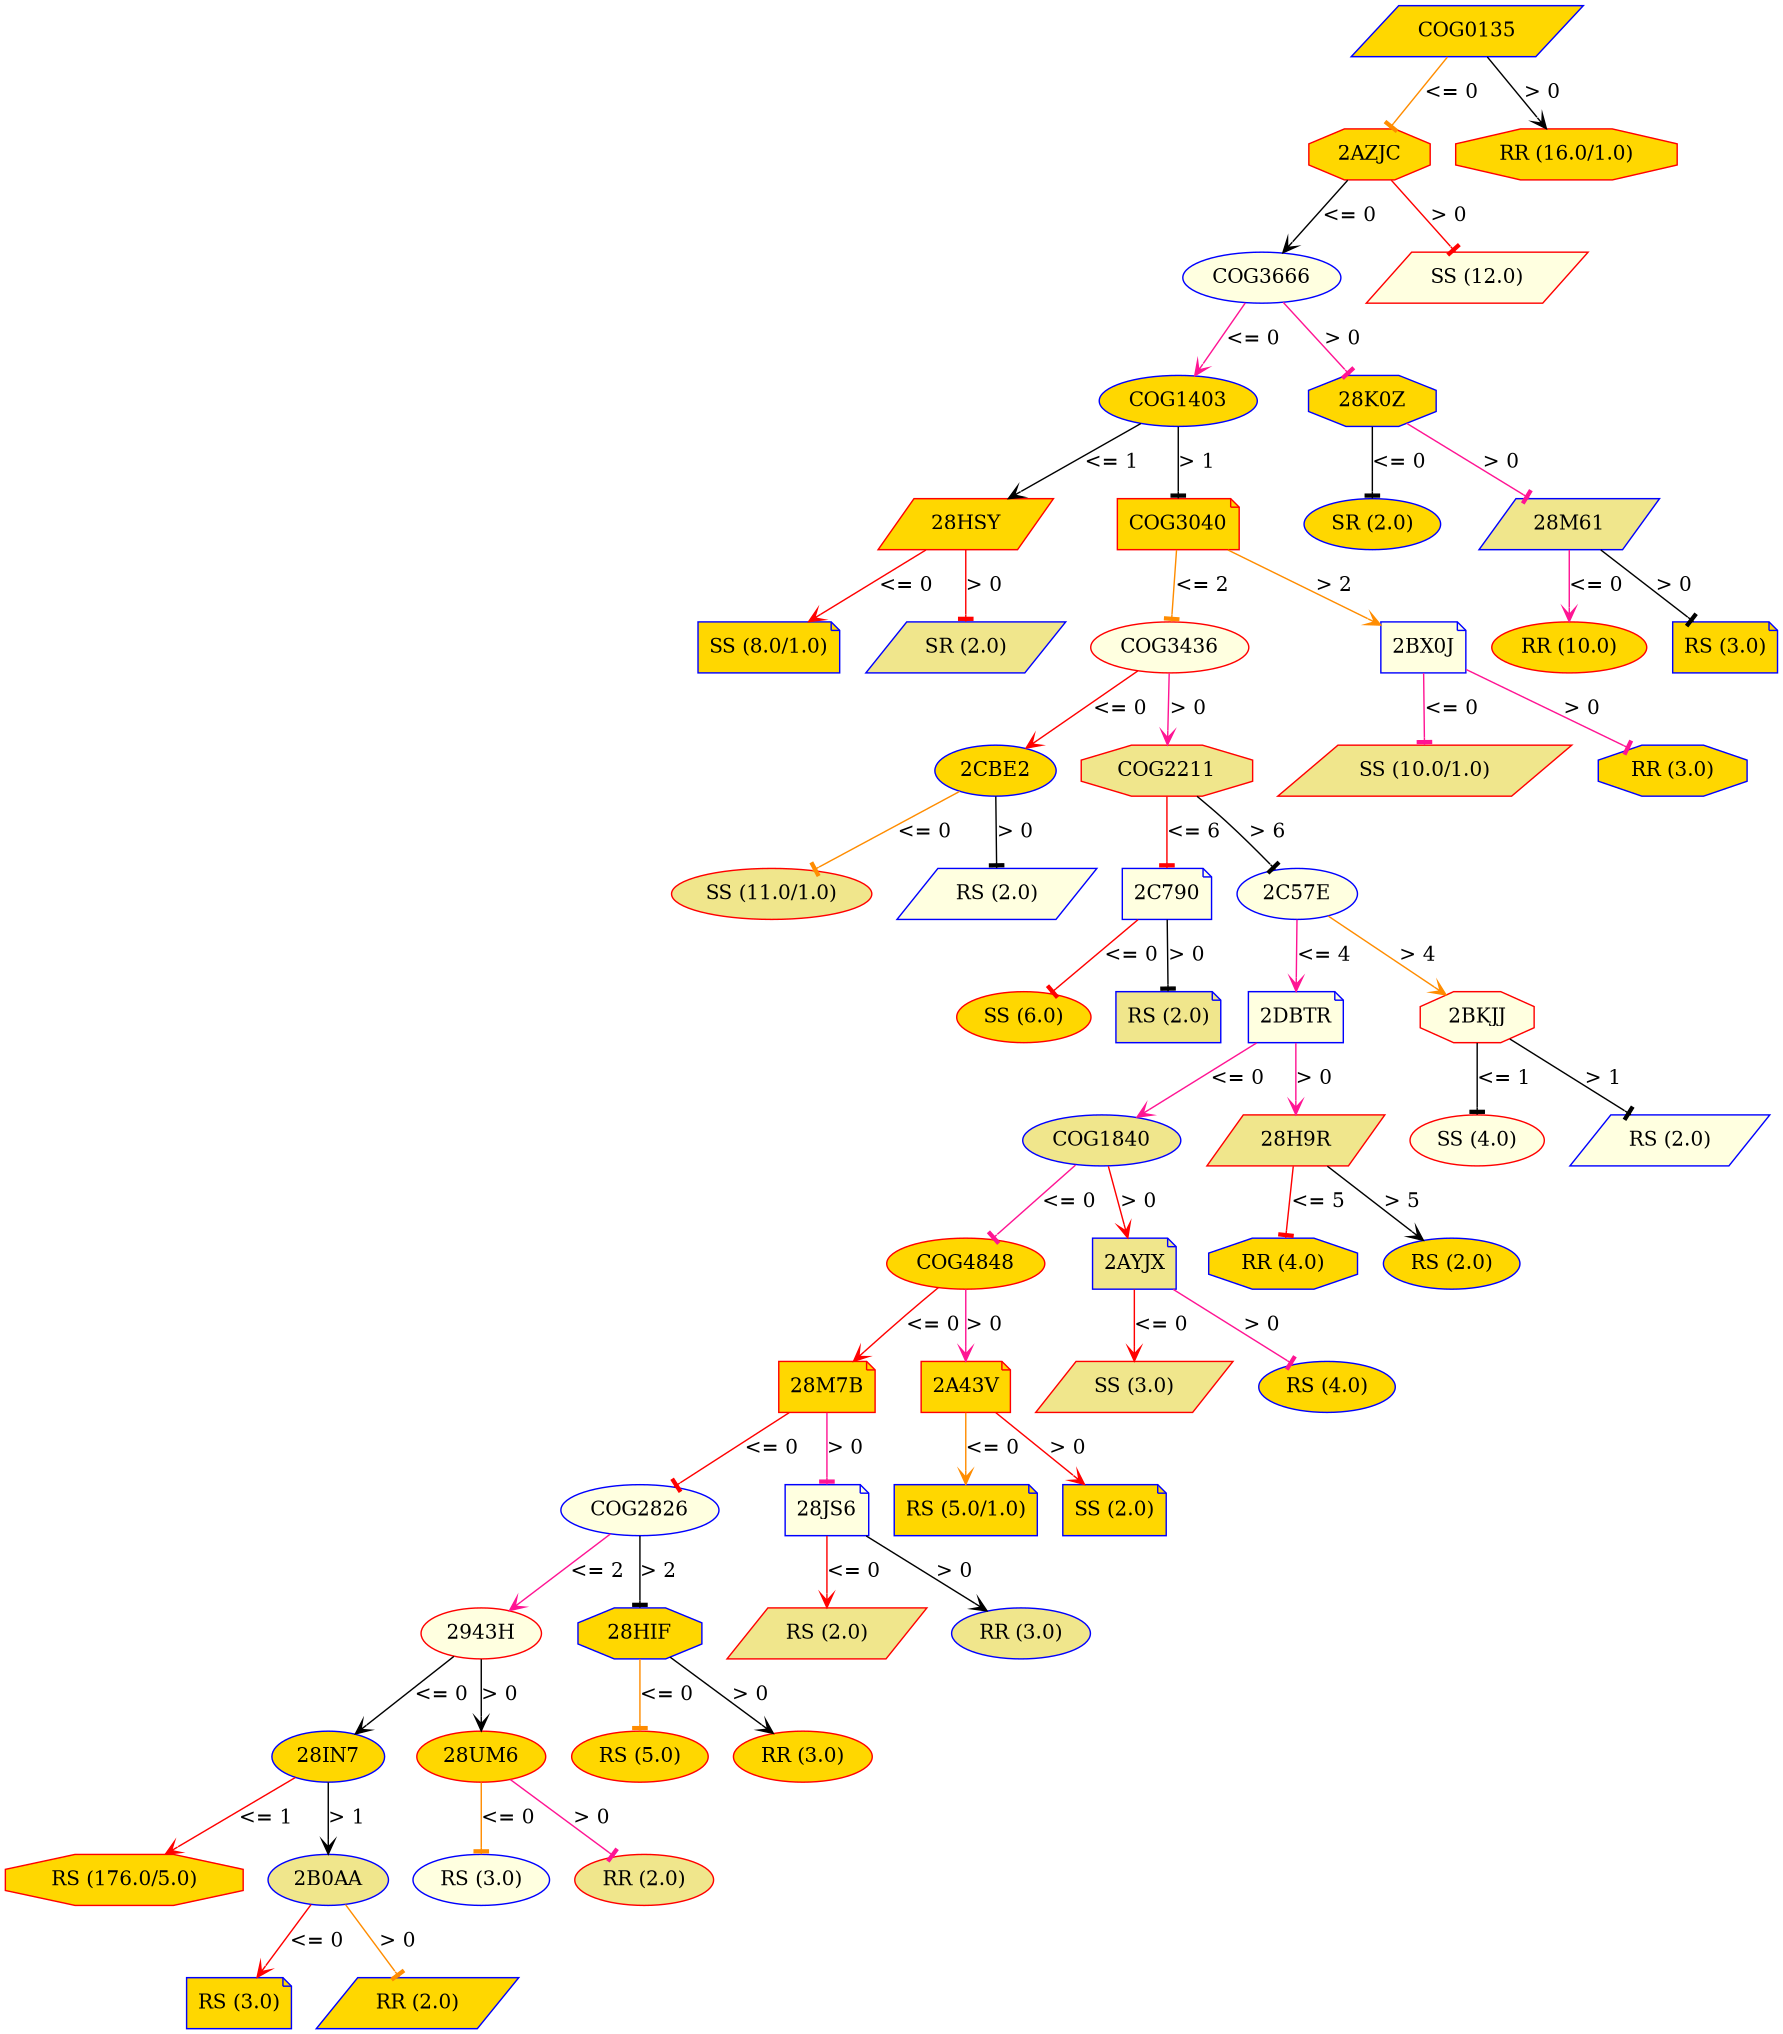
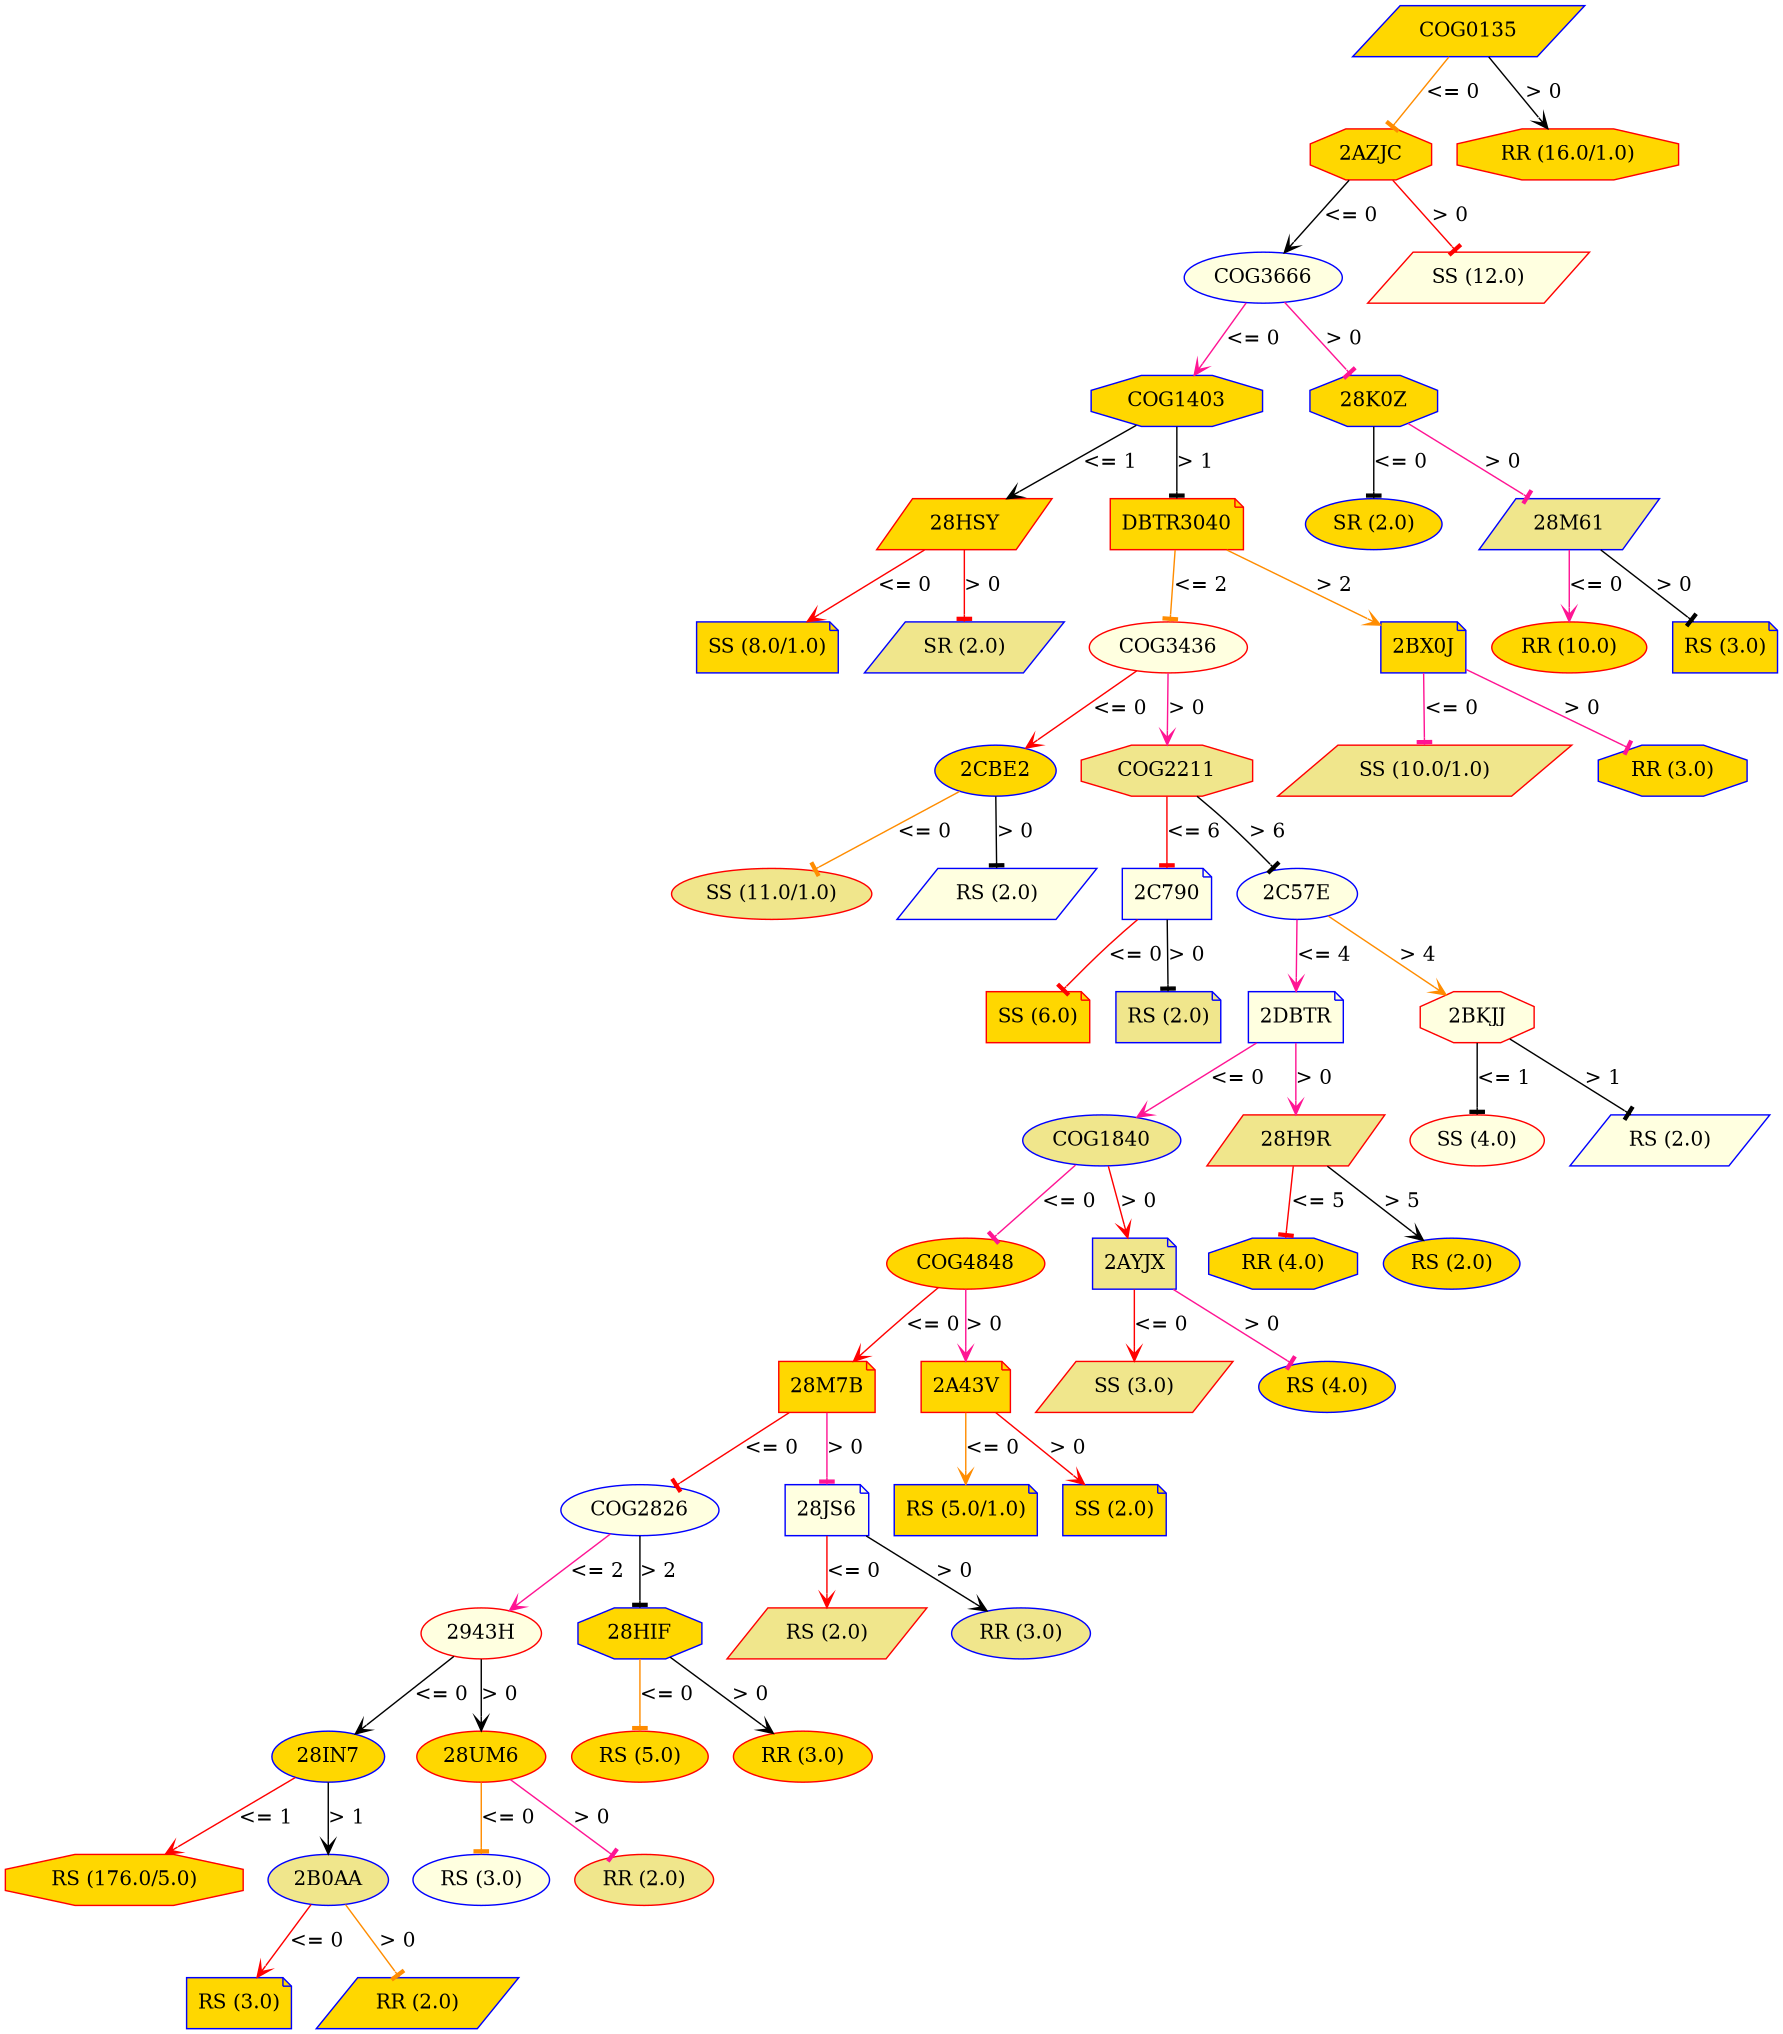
(1178, 401) -> (1177, 401)
(1178, 524) -> (1177, 524)
(1423, 647) -> (1423, 647)
(1024, 1017) -> (1038, 1017)
